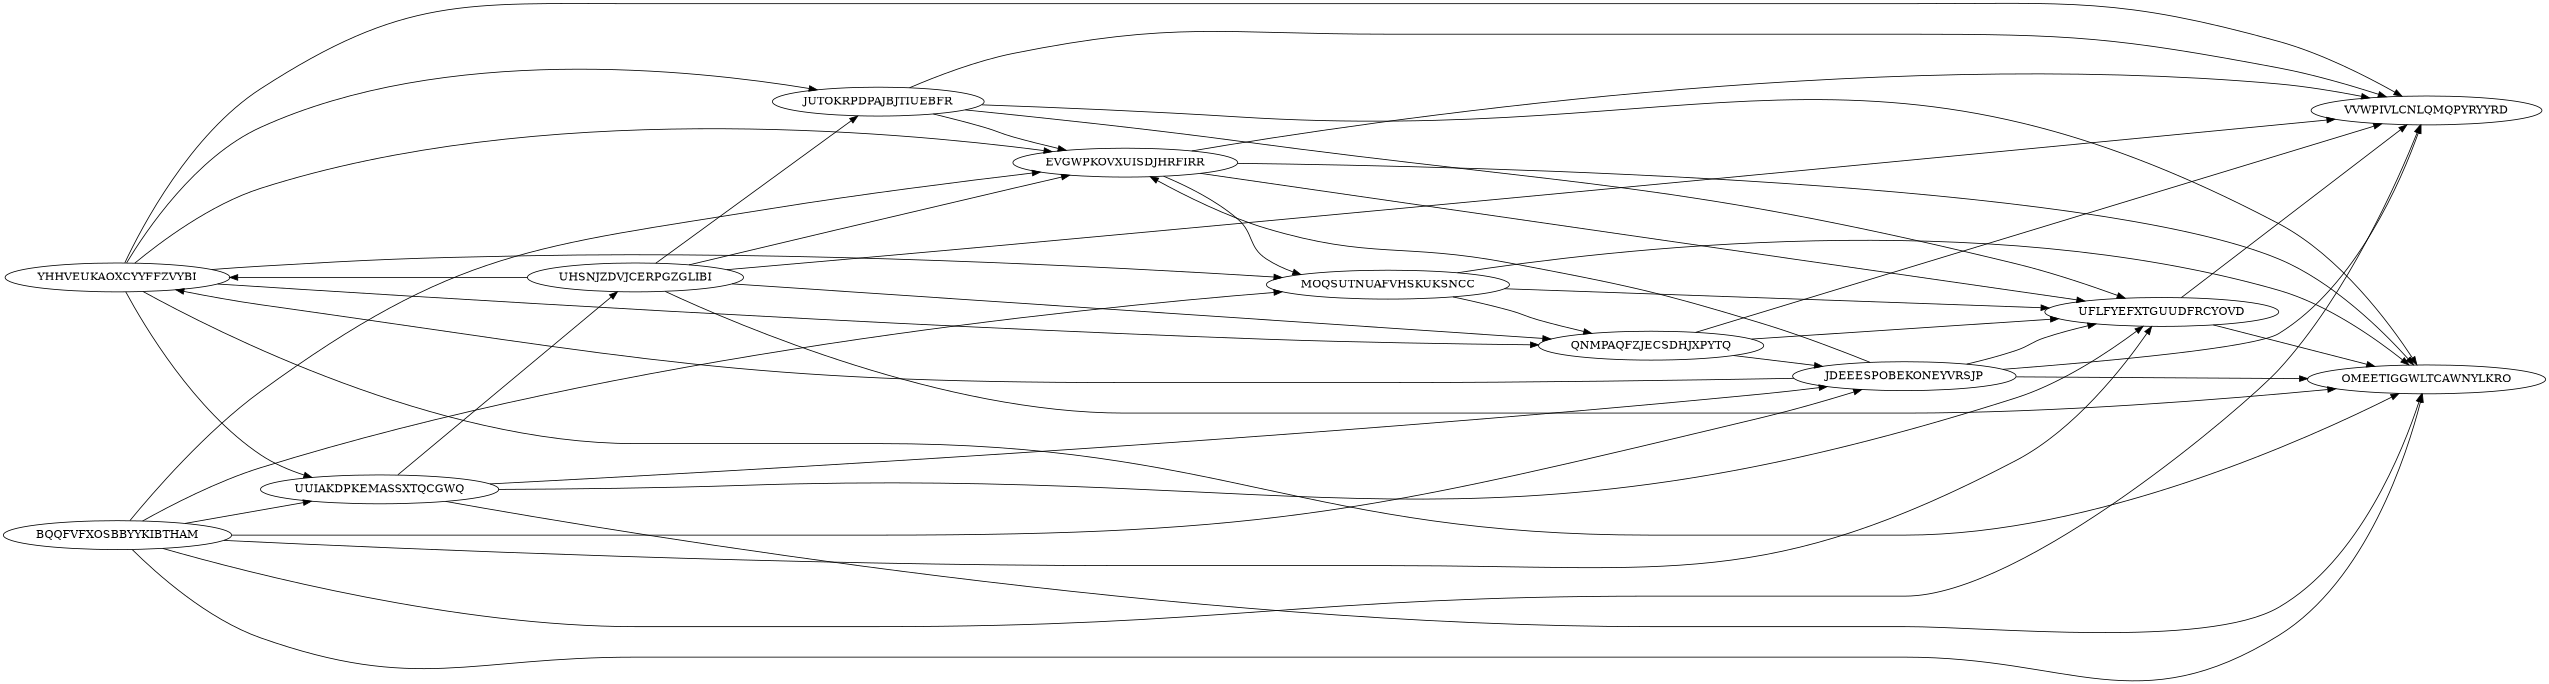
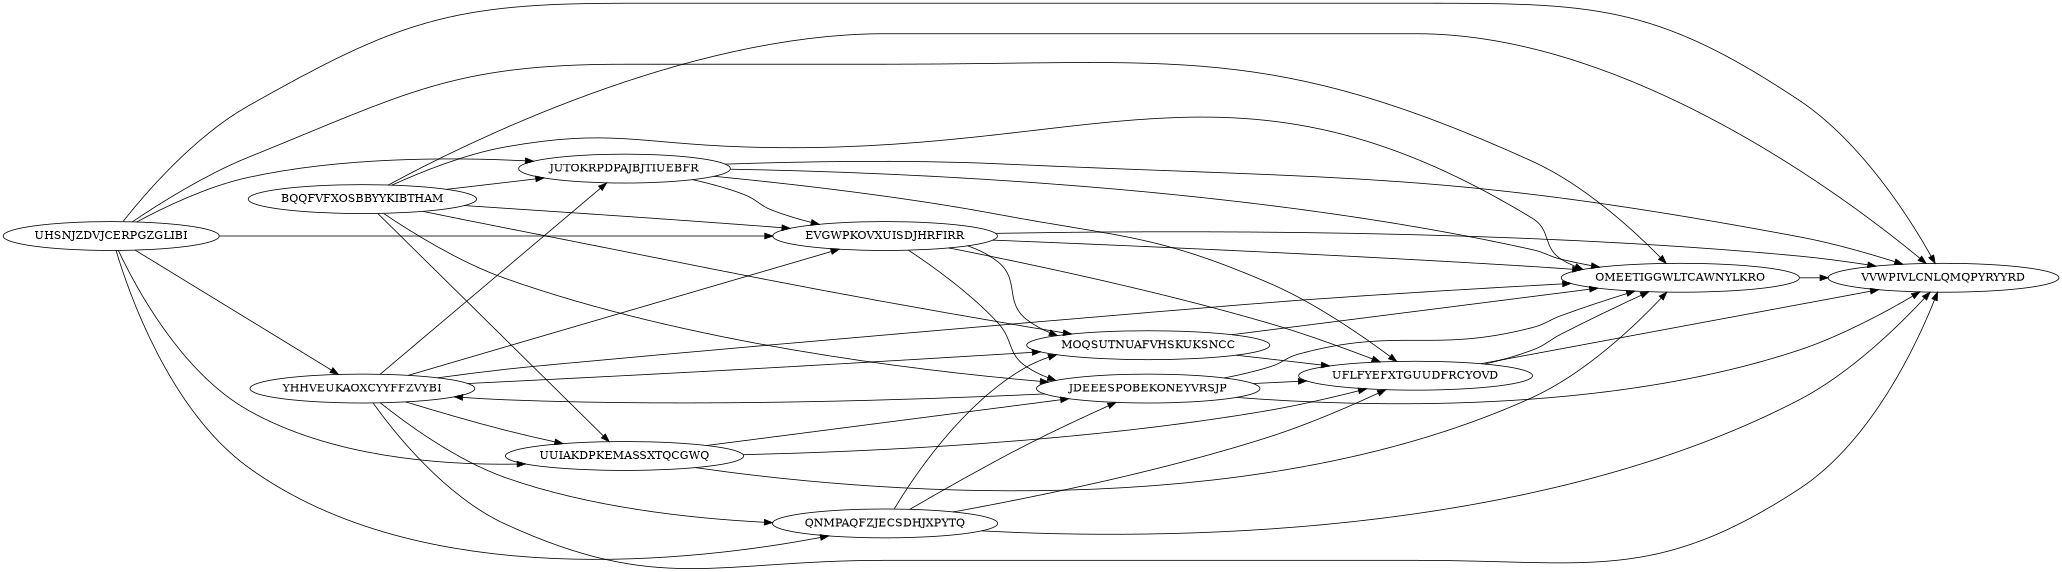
(1532, 267) -> (985, 309)
none -> (1810, 278)
(1519, 313) -> (960, 421)
(504, 386) -> (279, 425)
(1221, 566) -> (491, 184)
